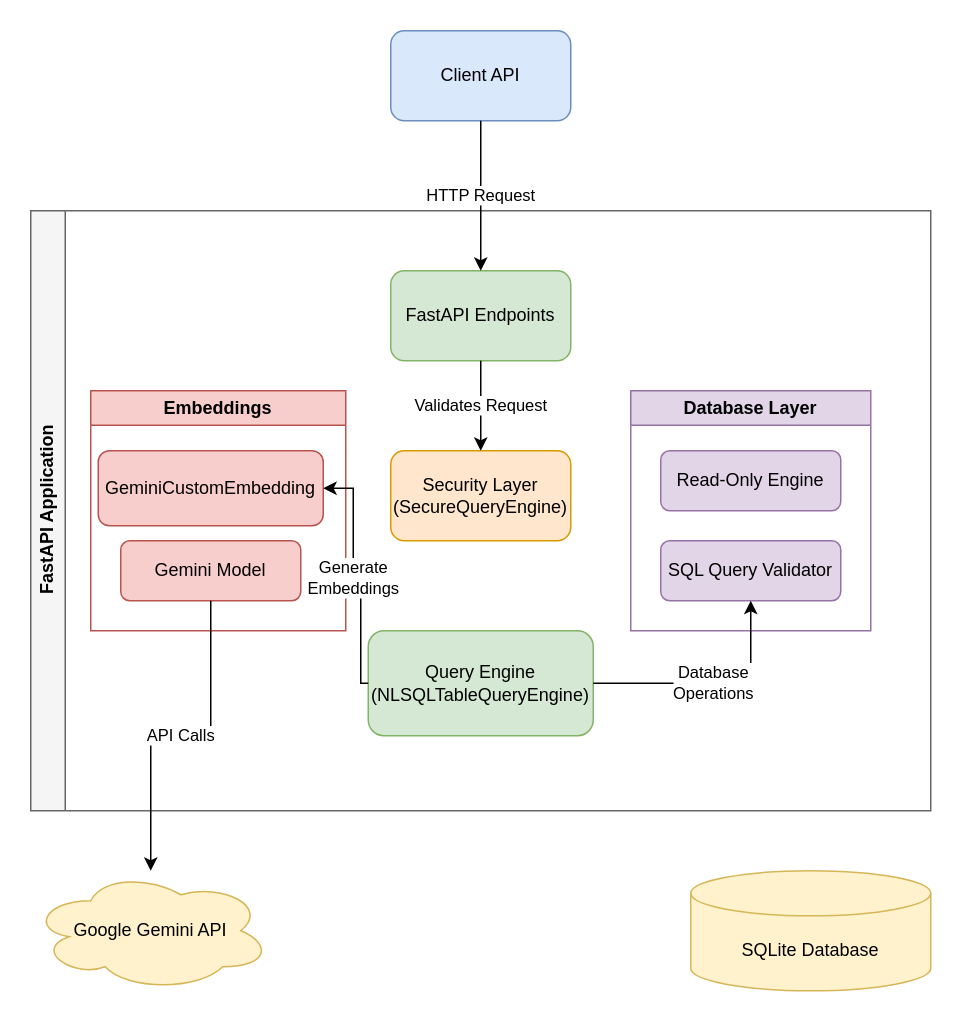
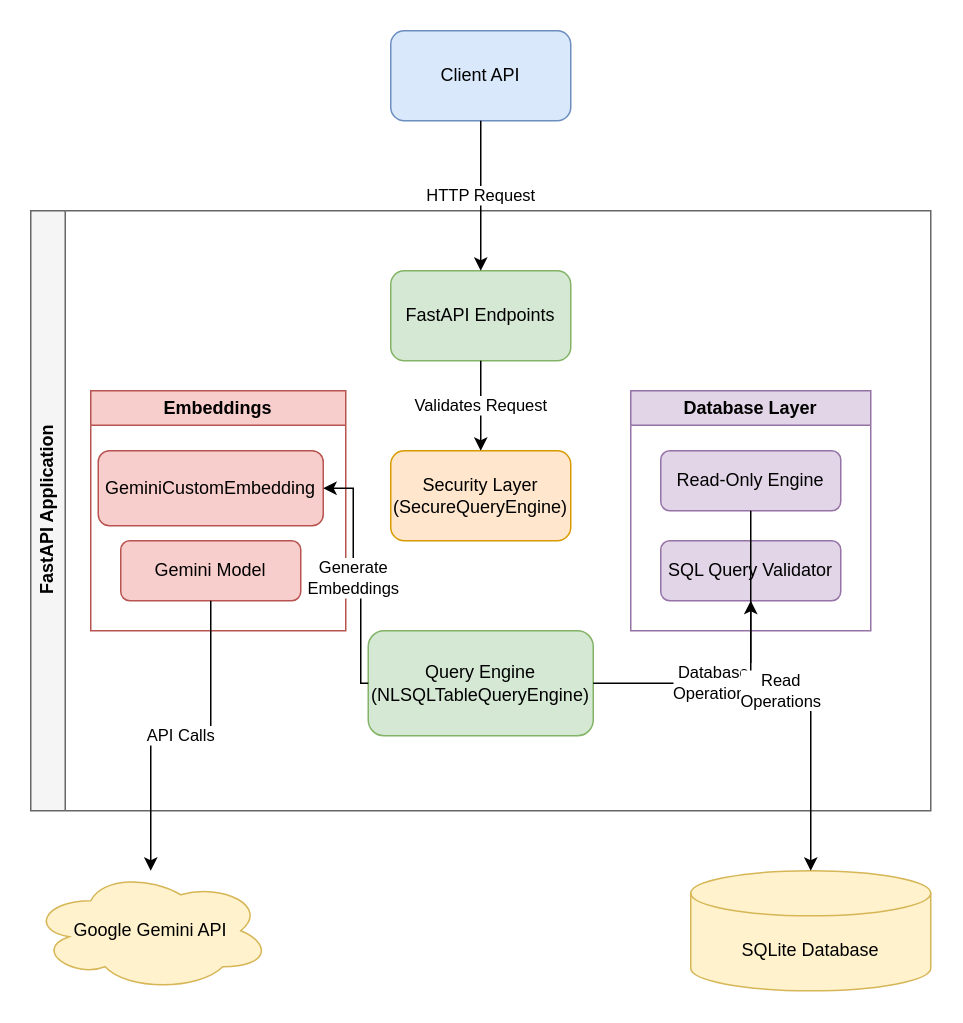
none -> (811, 778)
